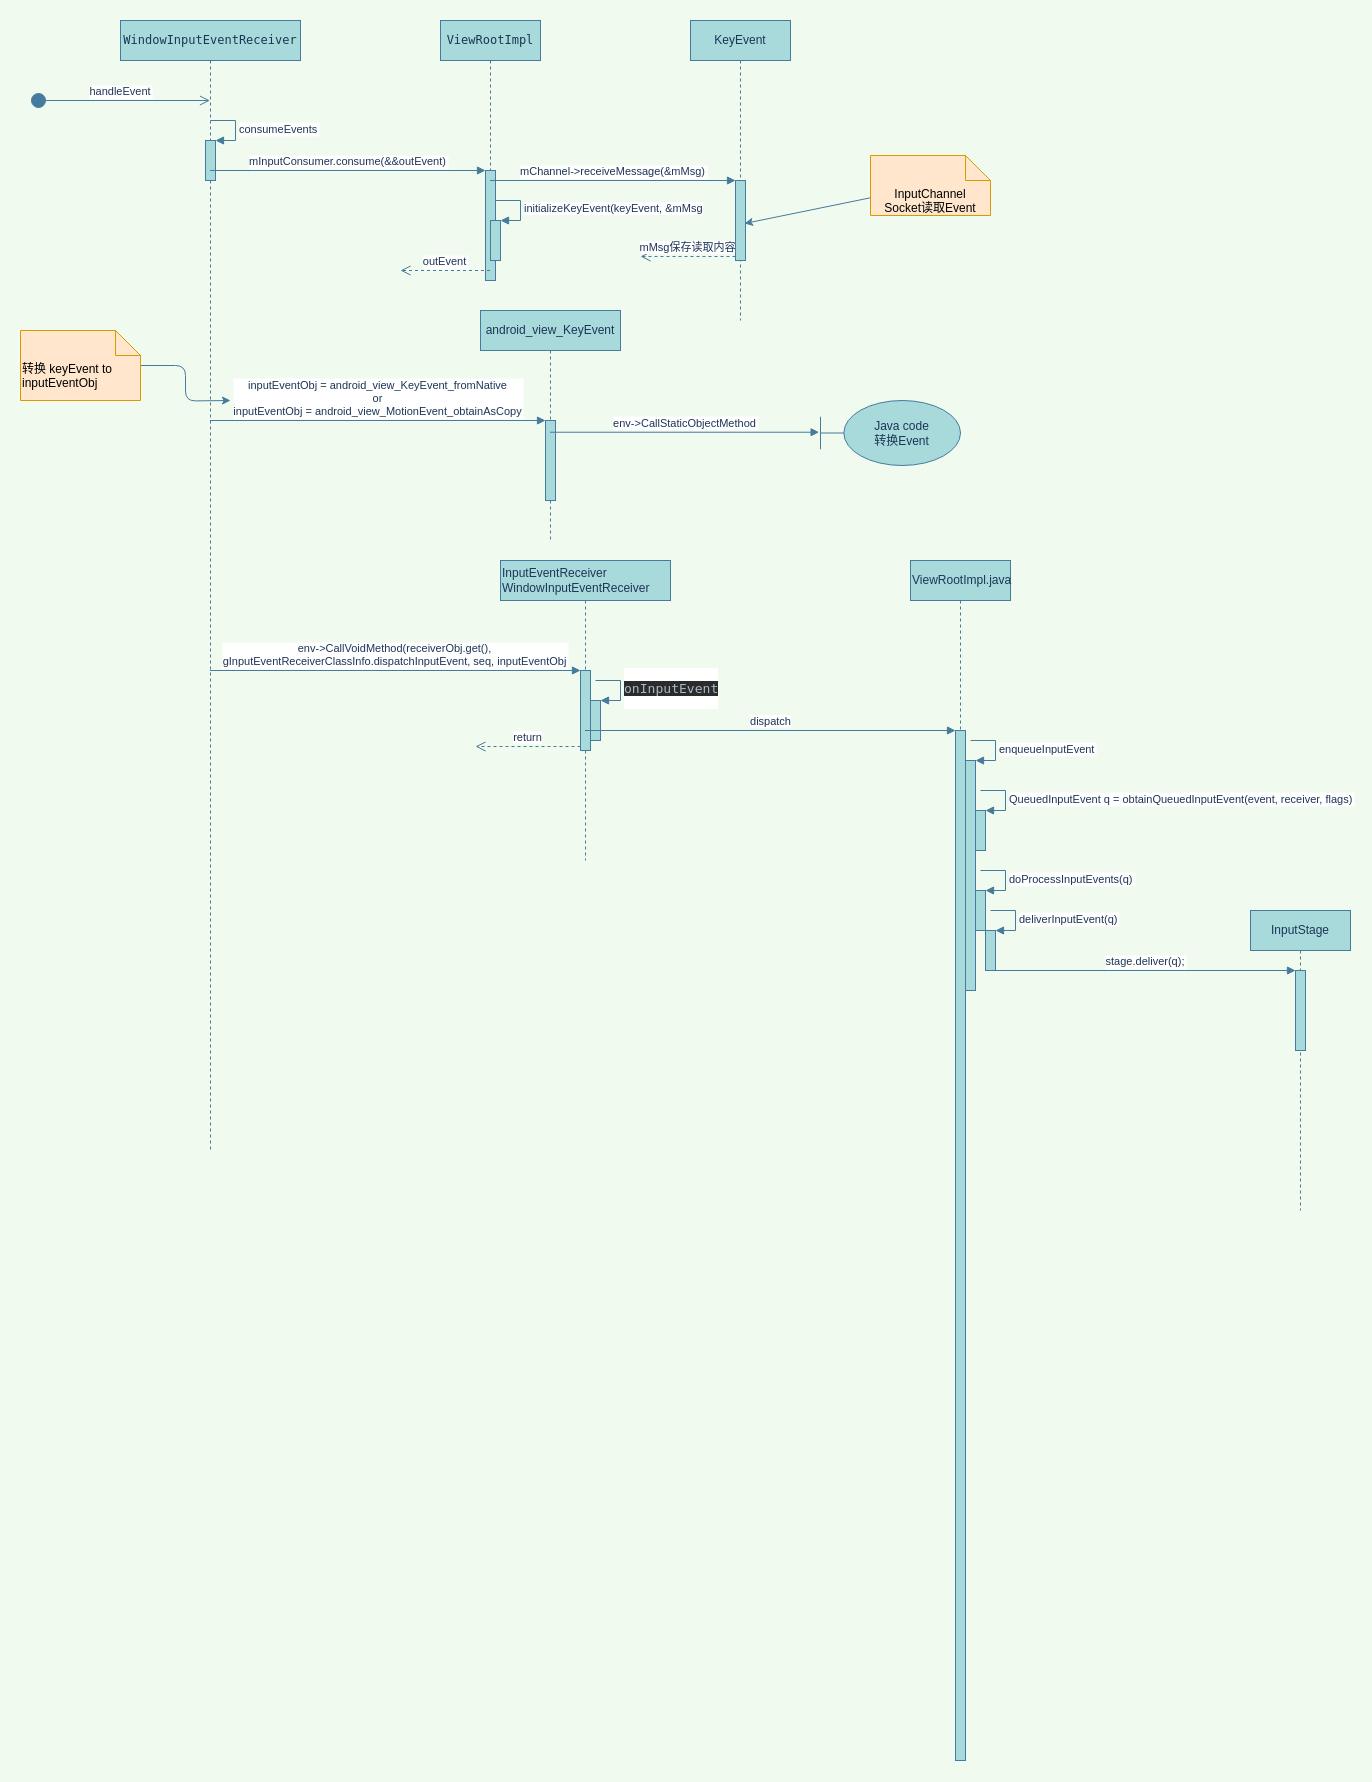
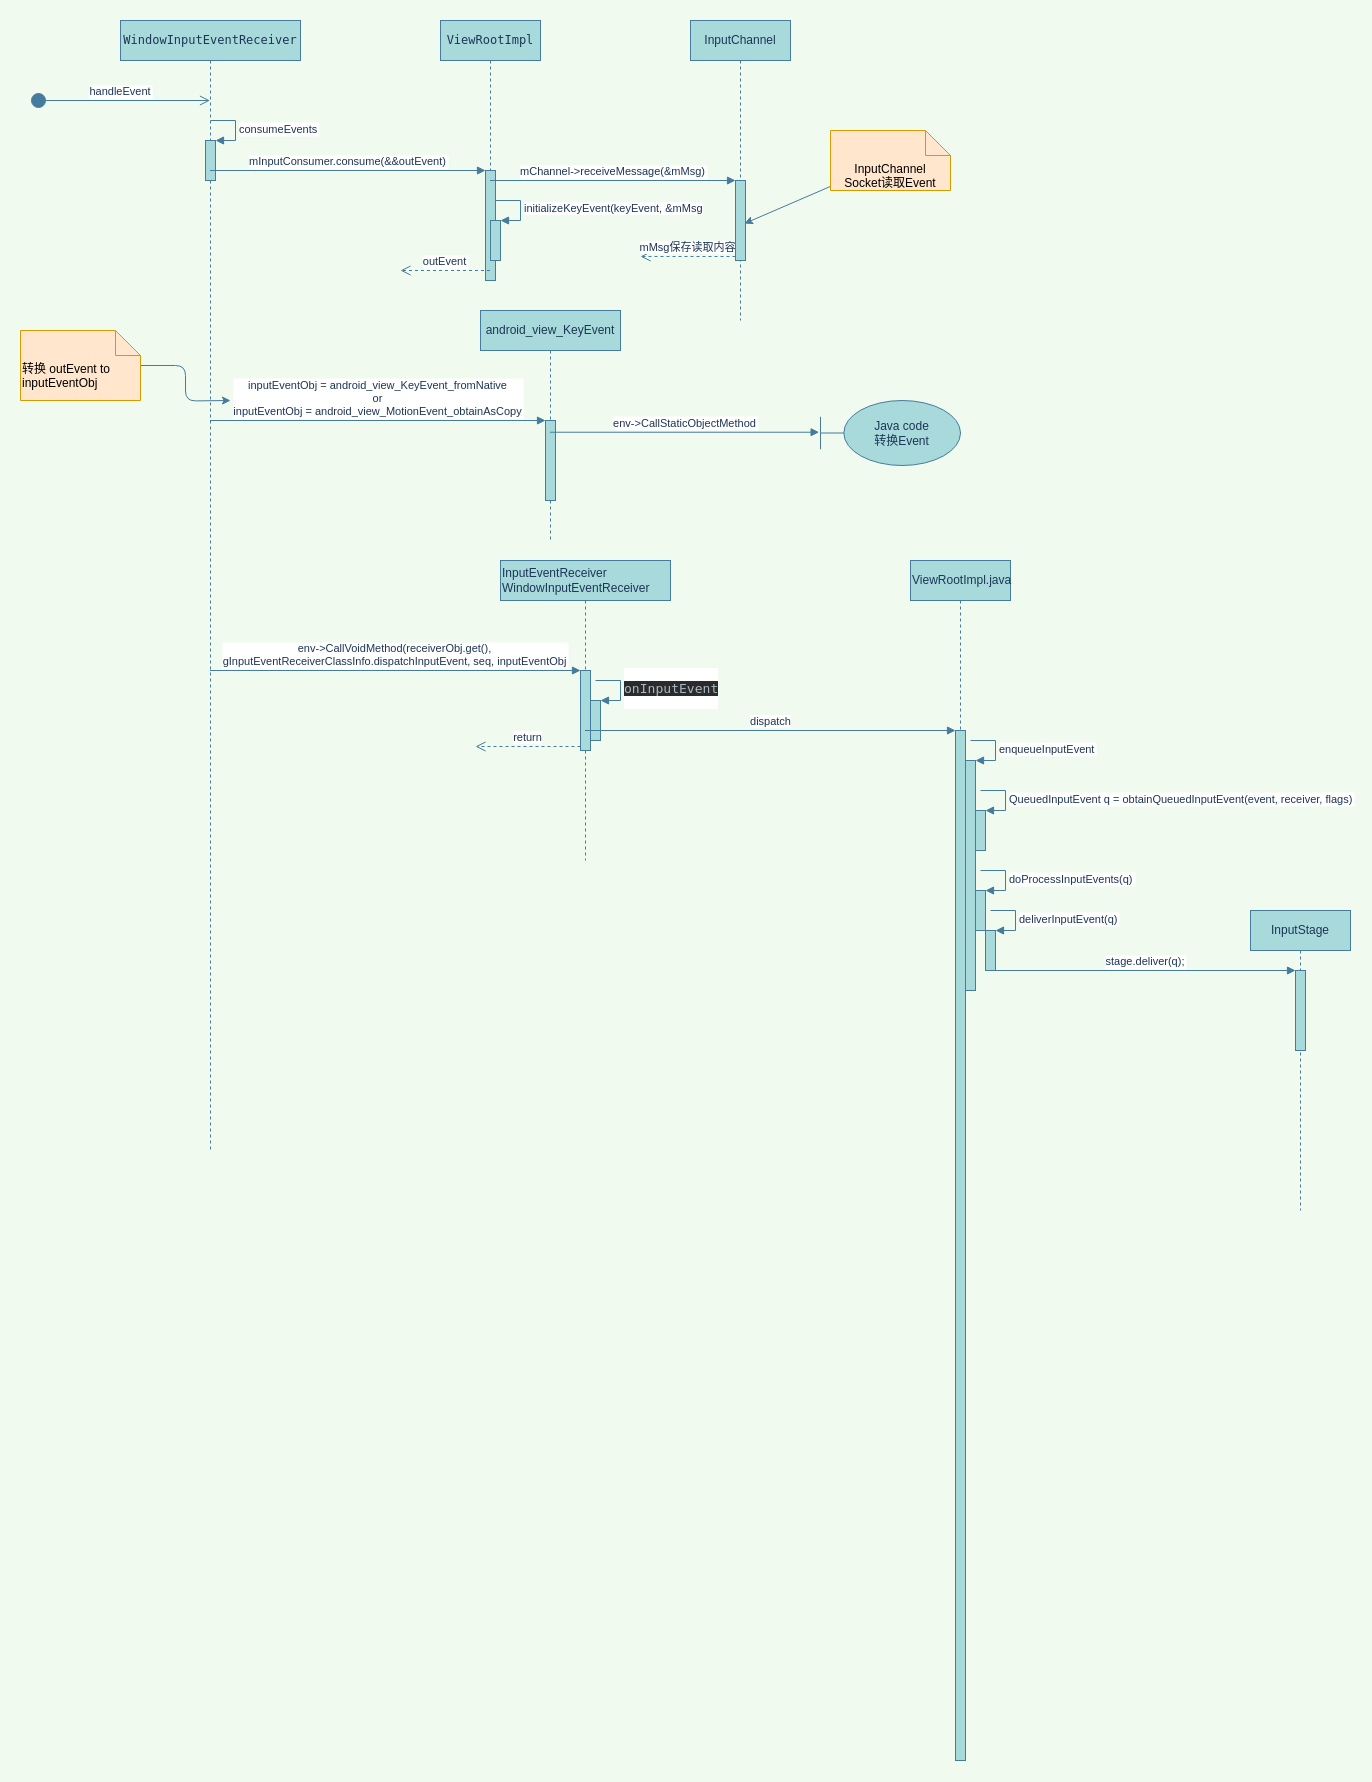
(741, 41) -> (741, 41)
(931, 186) -> (891, 161)
(82, 377) -> (82, 377)
